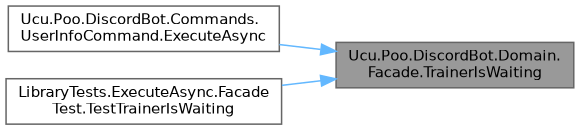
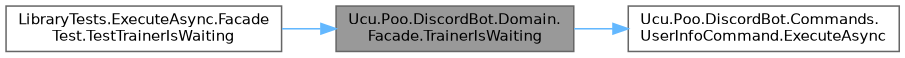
(300, 47) -> (594, 29)
